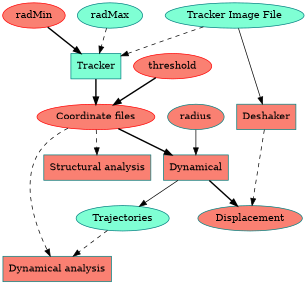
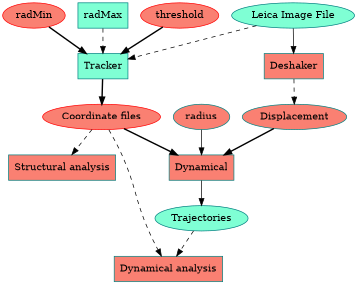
(110, 15) -> (103, 15)
(235, 15) -> (293, 15)
(138, 89) -> (145, 38)
(221, 191) -> (252, 140)
